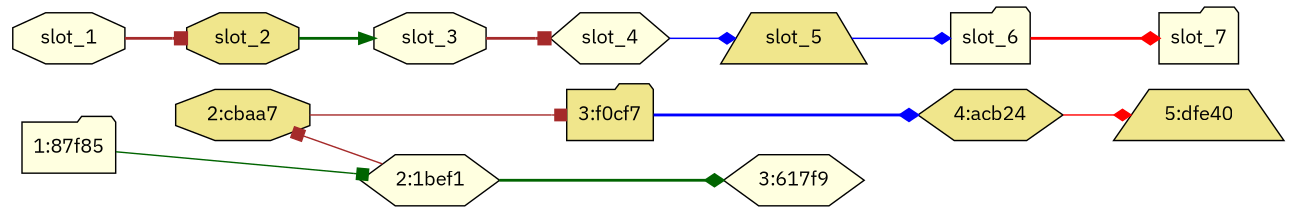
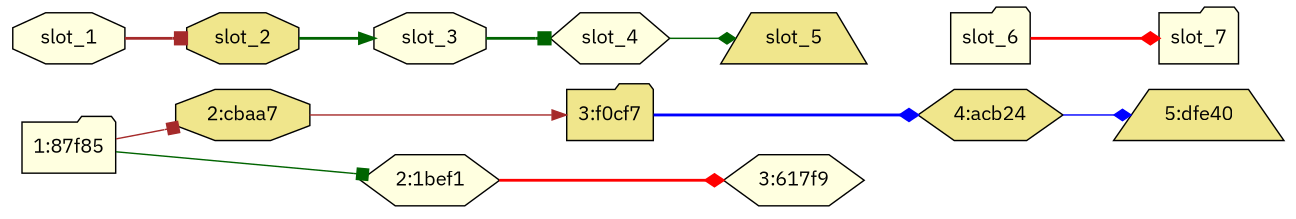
(511, 38) -> (511, 38)
(694, 38) -> (694, 38)
(893, 38) -> none
(431, 115) -> (431, 115)
(1088, 115) -> (1088, 115)
(344, 150) -> (140, 134)
(603, 180) -> (603, 180)
